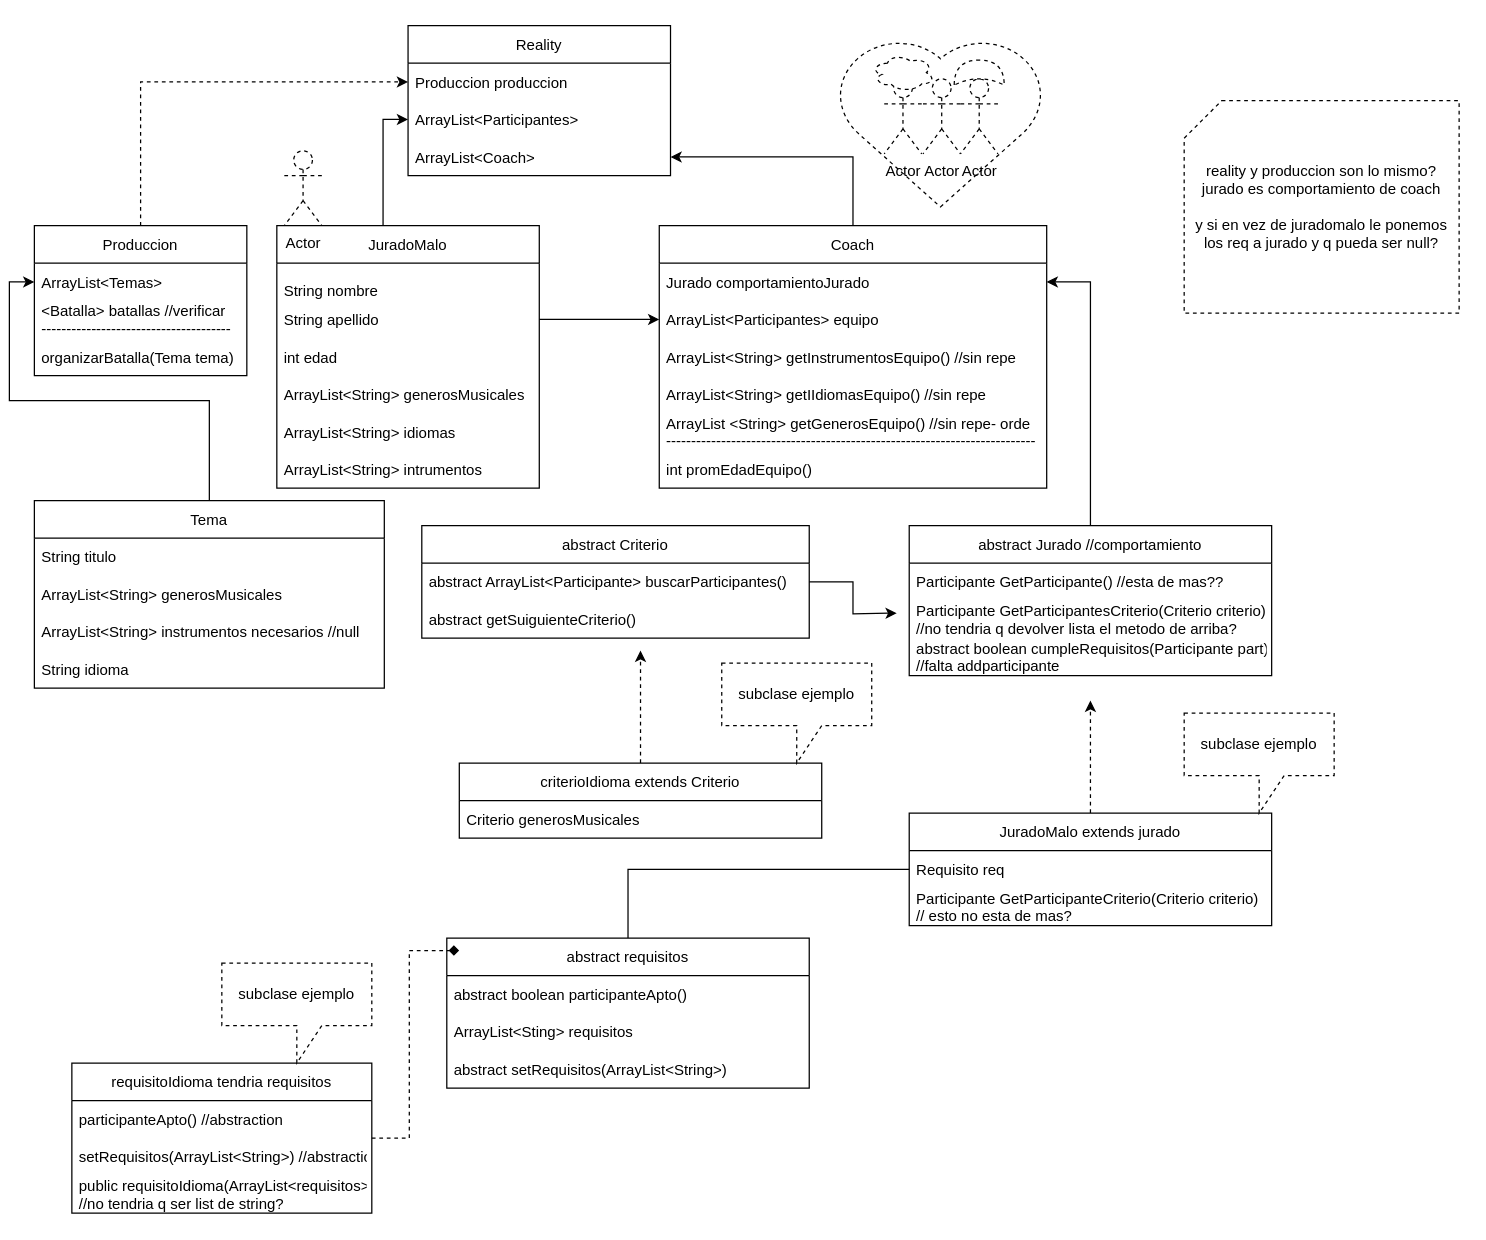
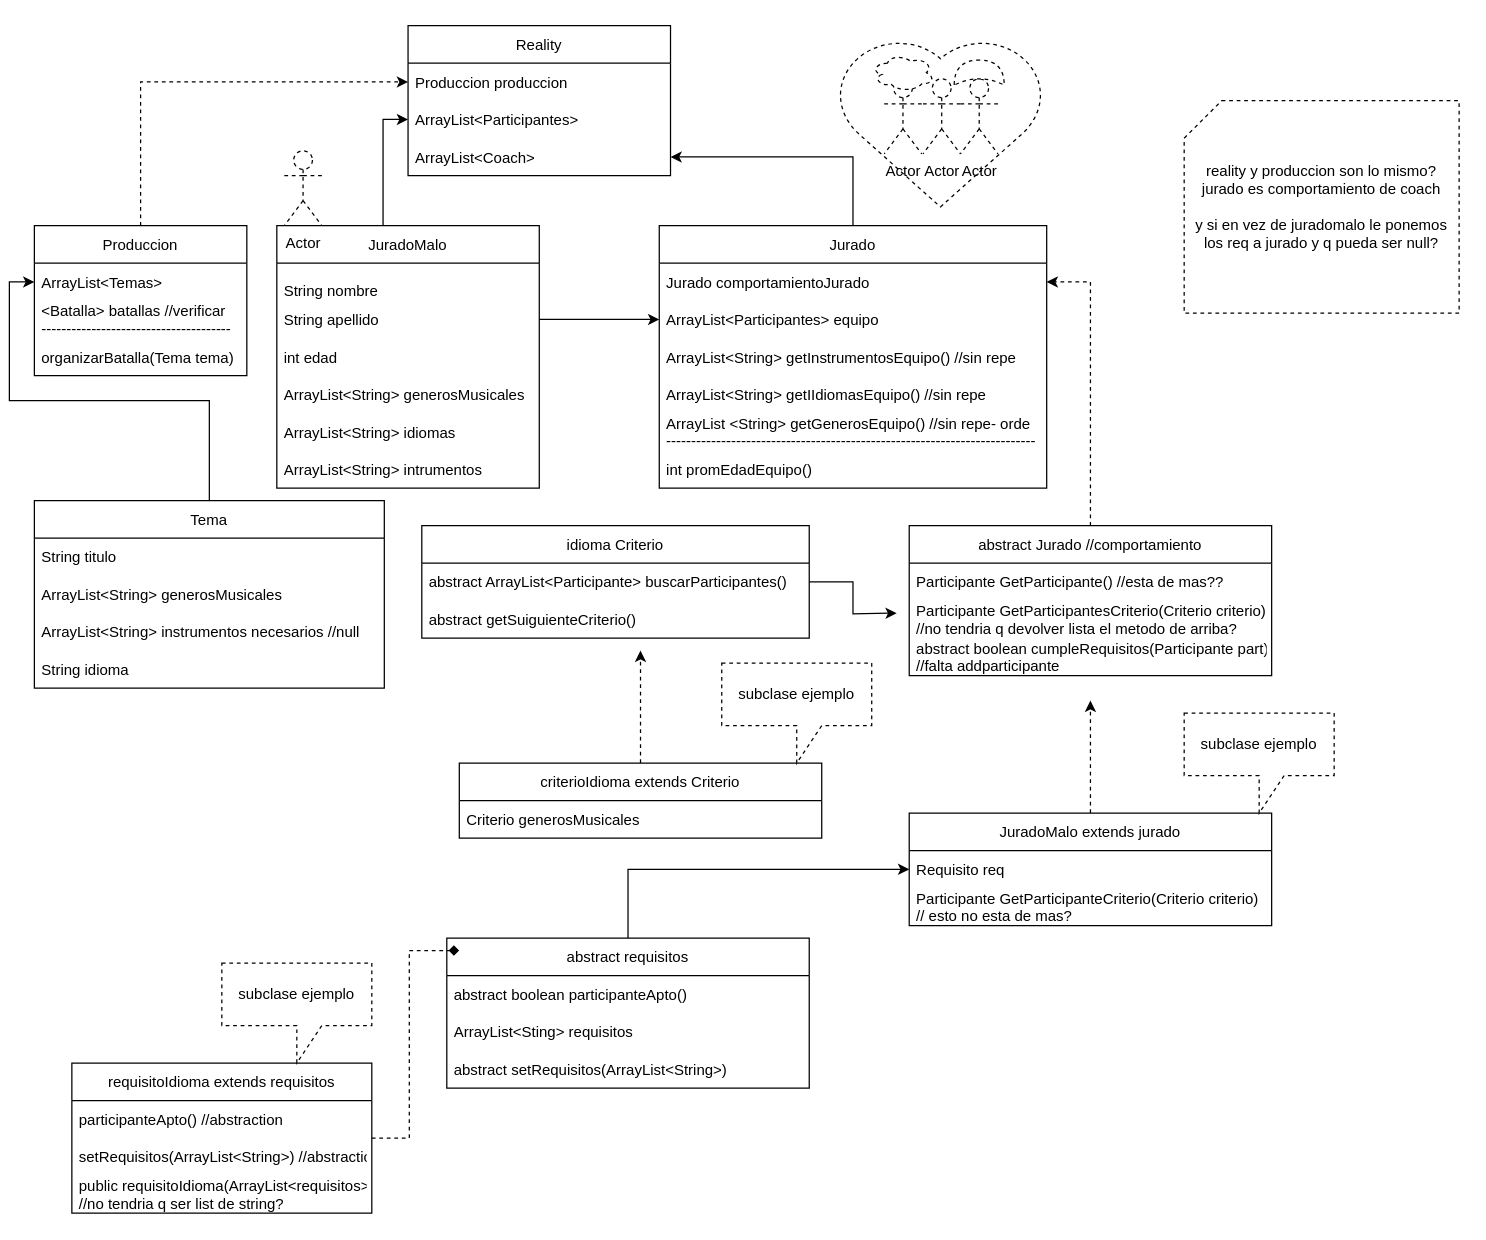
(853, 245) -> (853, 245)
(1091, 385) -> (1091, 385)
(615, 545) -> (615, 545)
(902, 869) -> (899, 869)
(221, 1083) -> (221, 1083)
